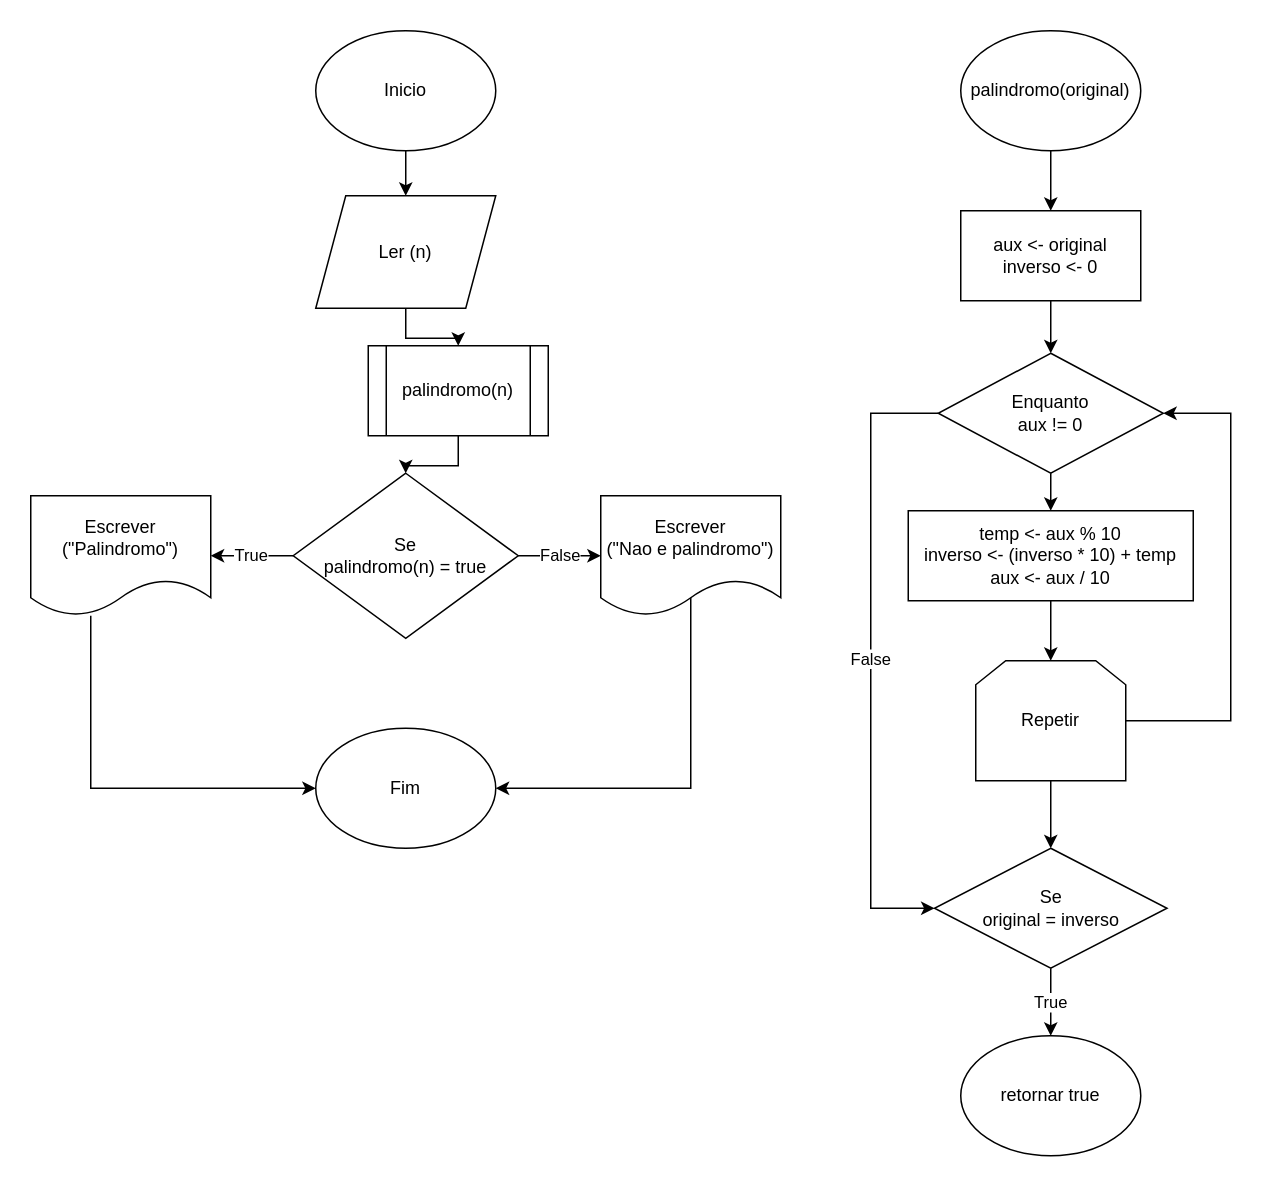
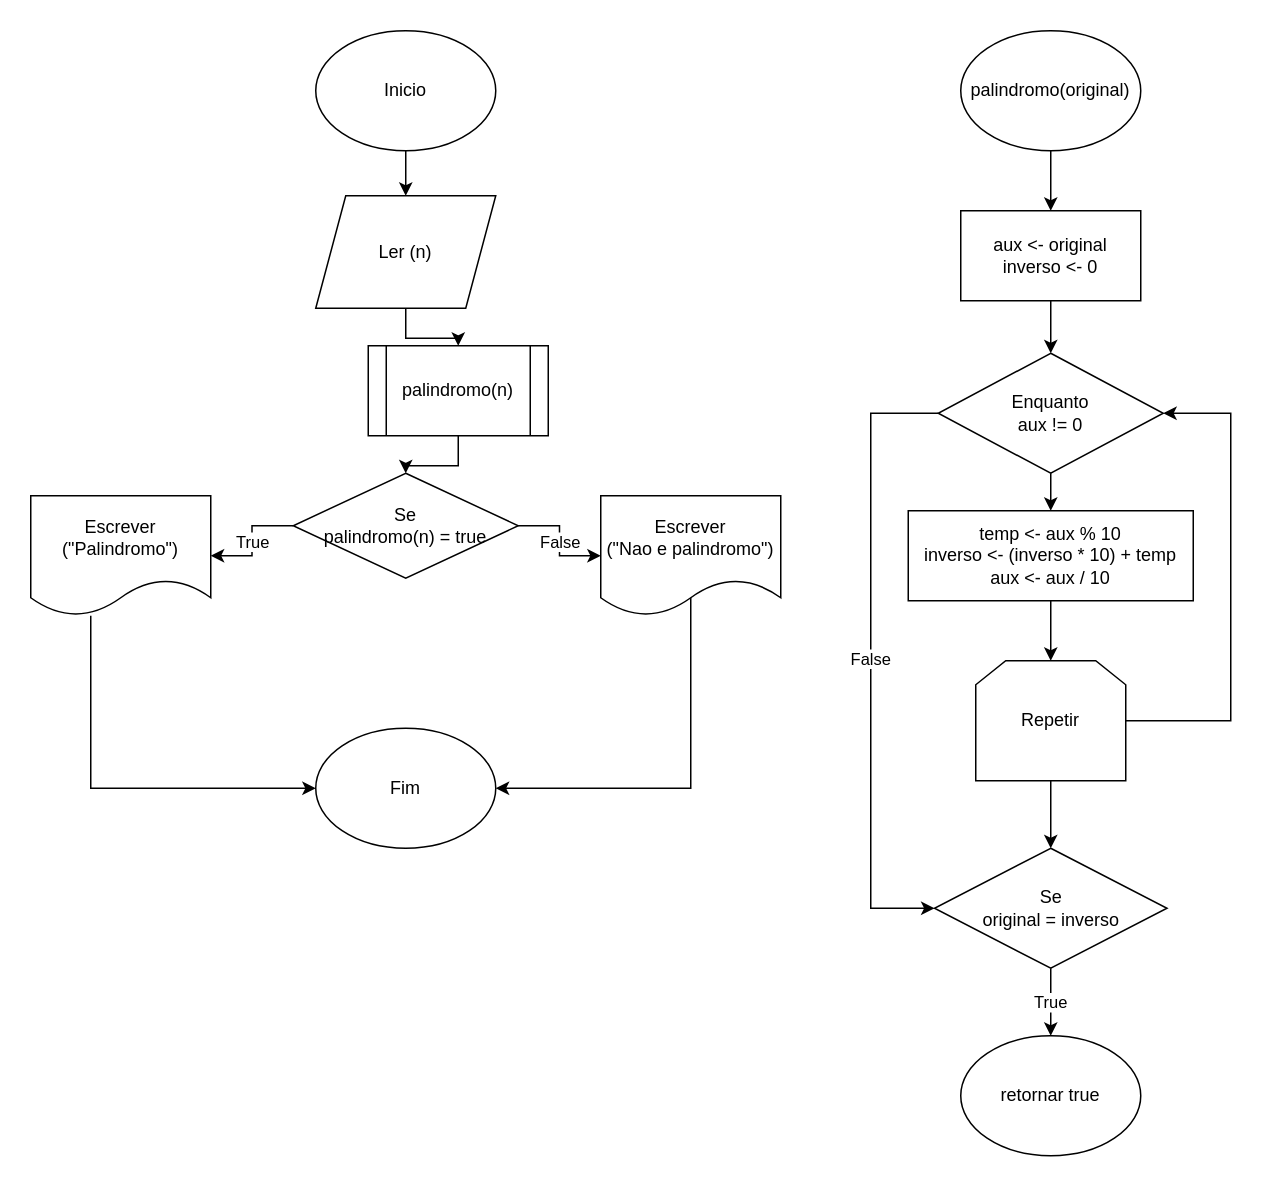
(406, 556) -> (406, 526)
